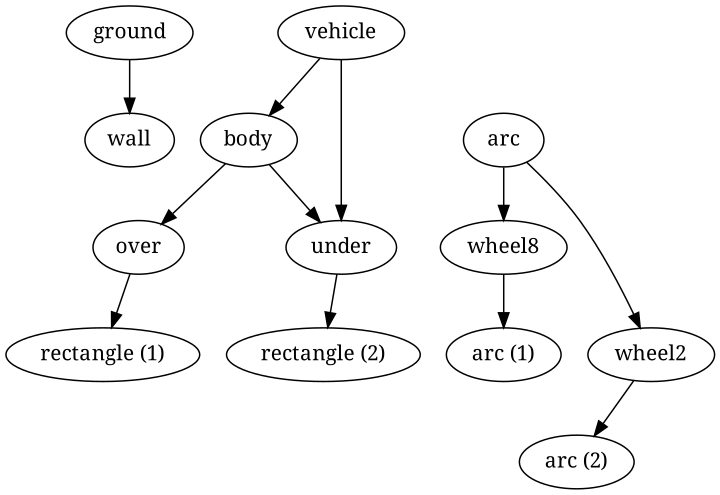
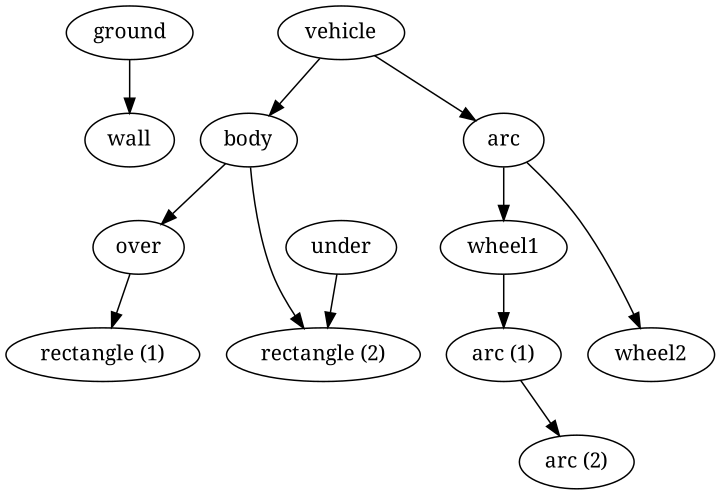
(341, 132) -> (419, 84)
(290, 188) -> (263, 245)
(504, 247) -> (504, 247)
(618, 402) -> (536, 402)
